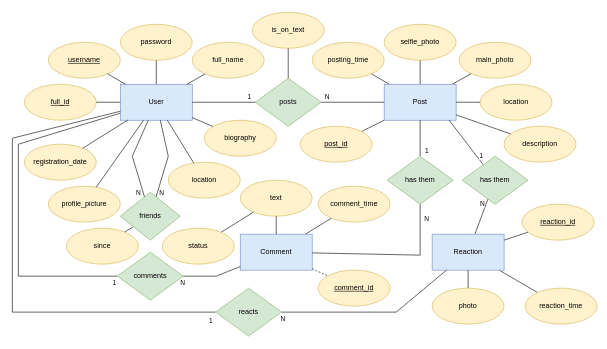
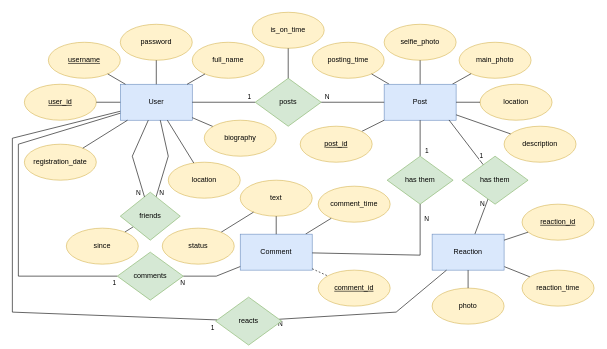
(288, 30) -> (288, 30)
(60, 102) -> (60, 102)
(120, 154) -> none
(84, 204) -> none
(561, 306) -> (558, 288)
(249, 312) -> (249, 321)
